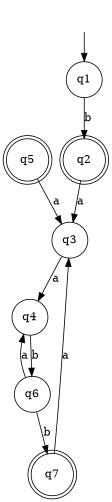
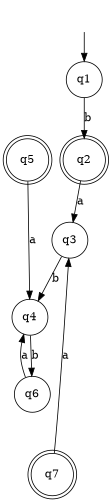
(48, 198) -> (29, 236)
(56, 279) -> (56, 279)
(41, 429) -> none
